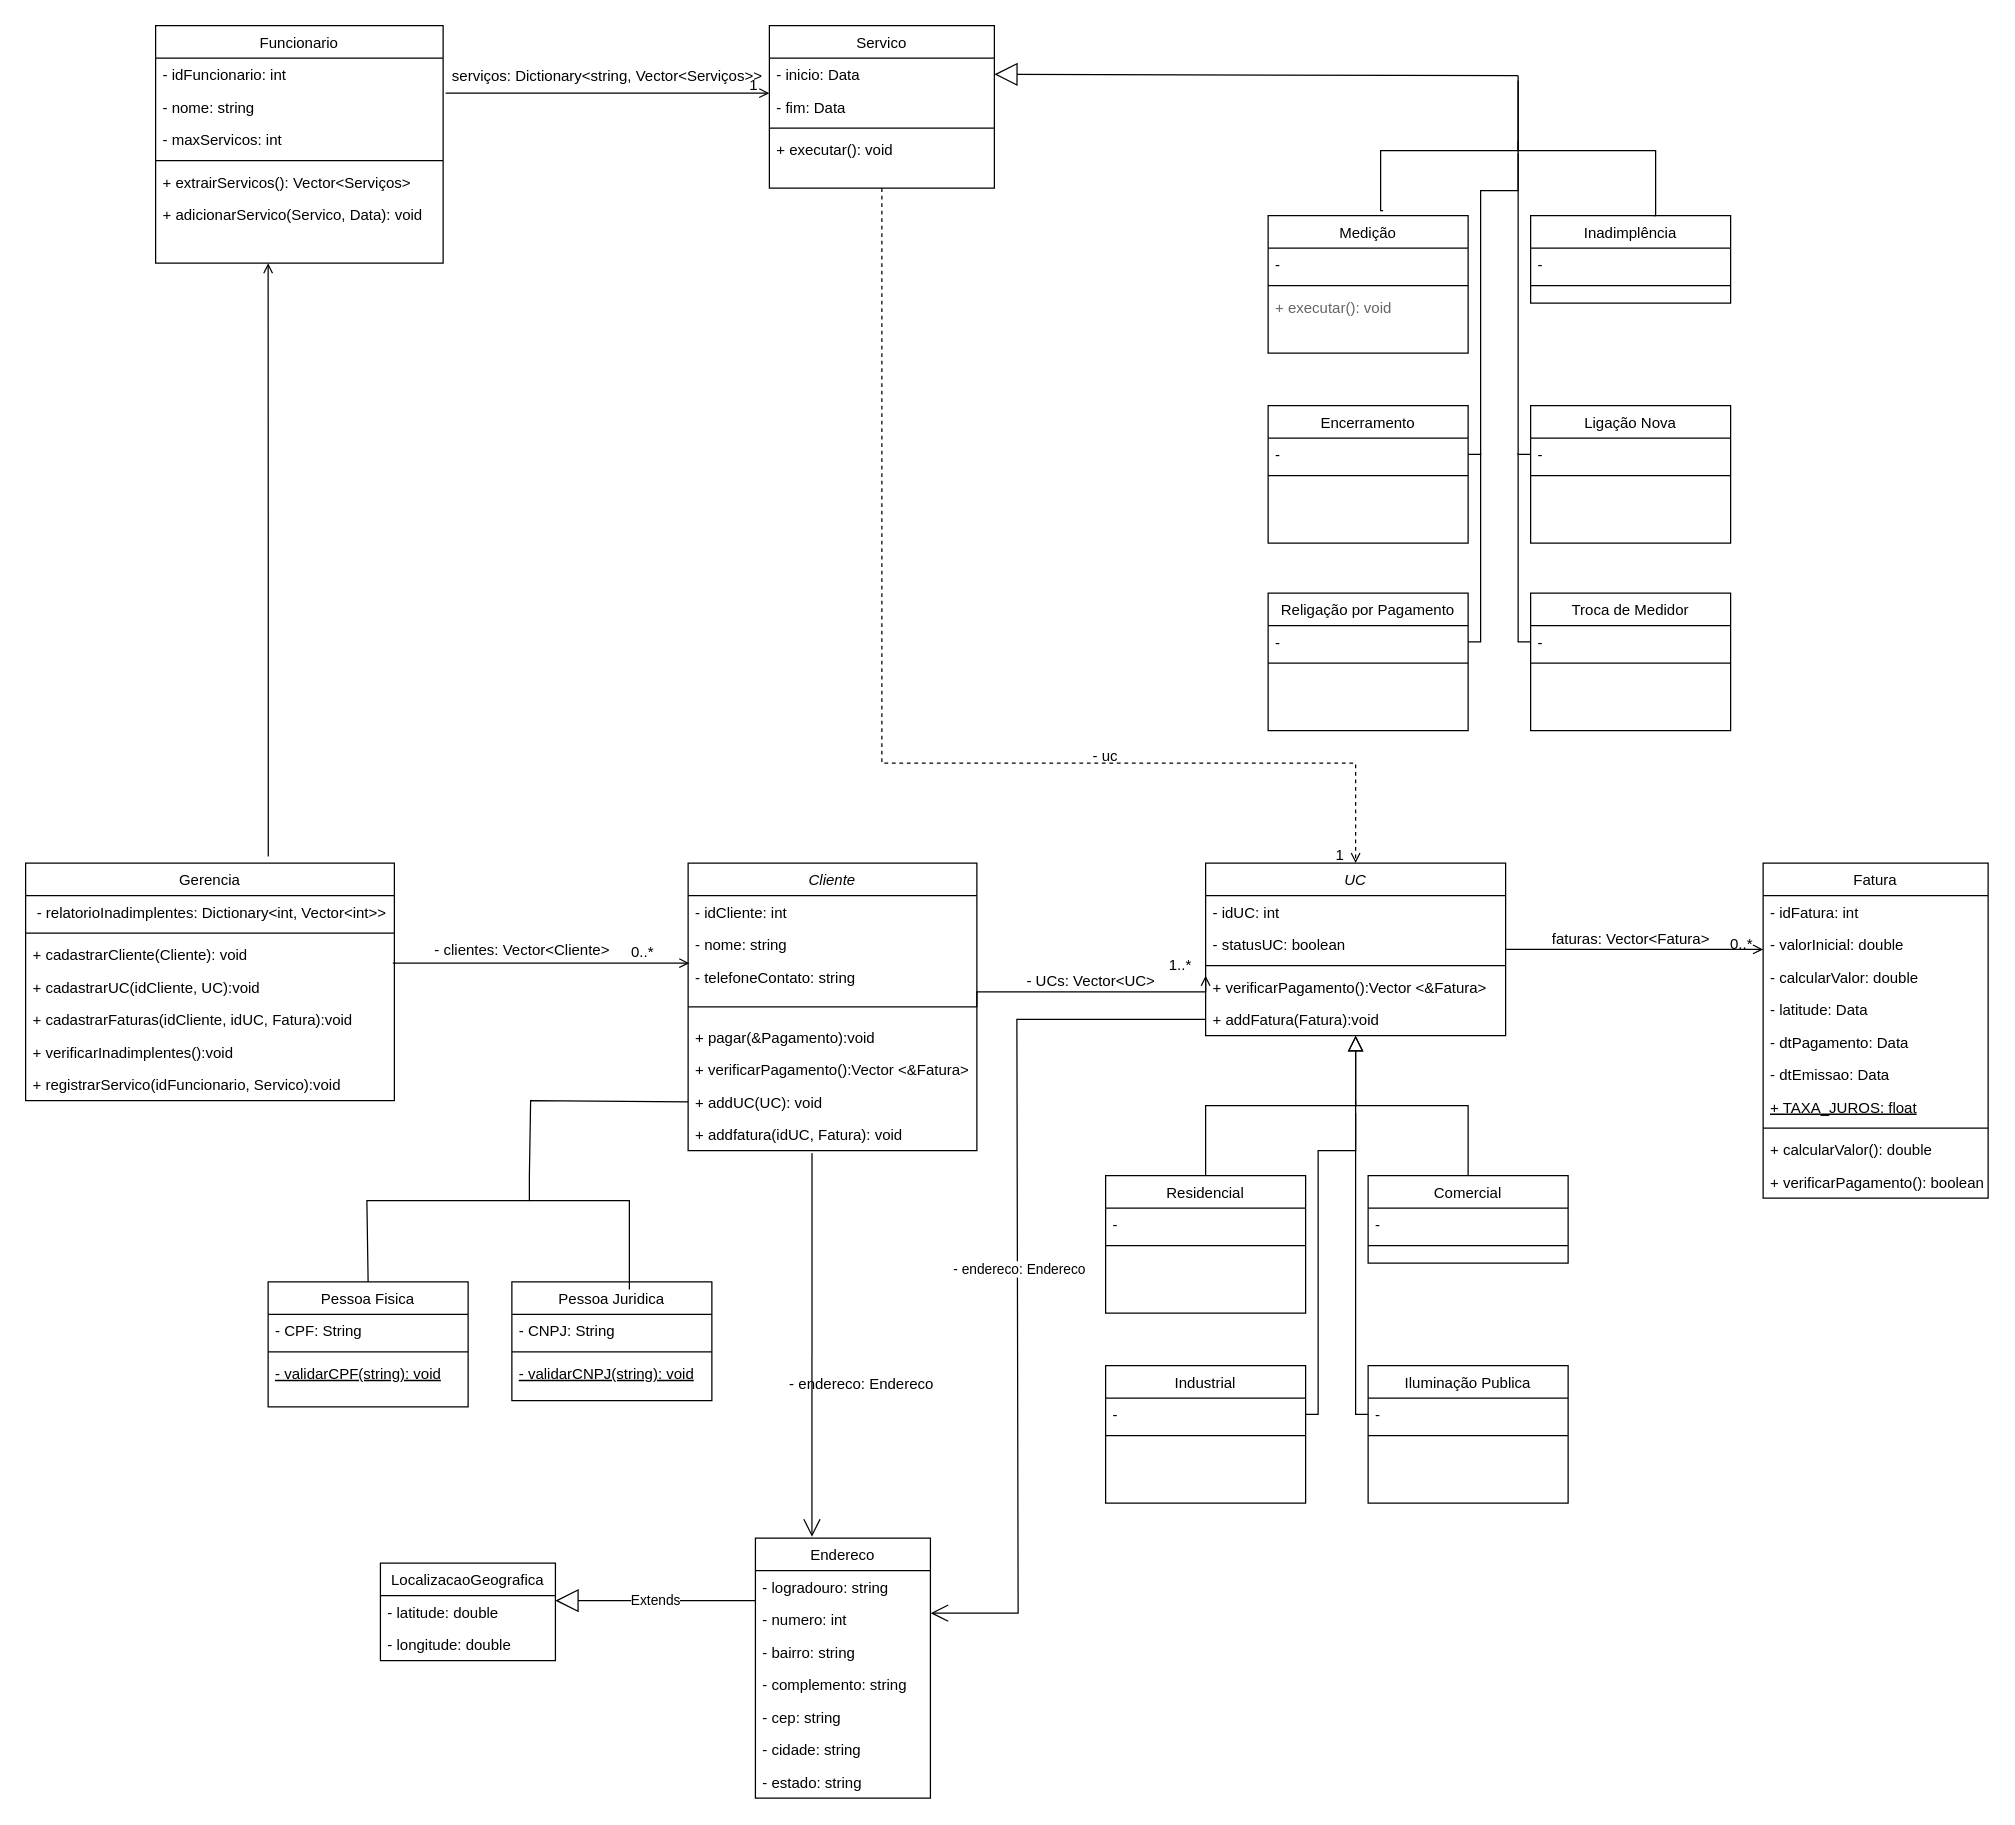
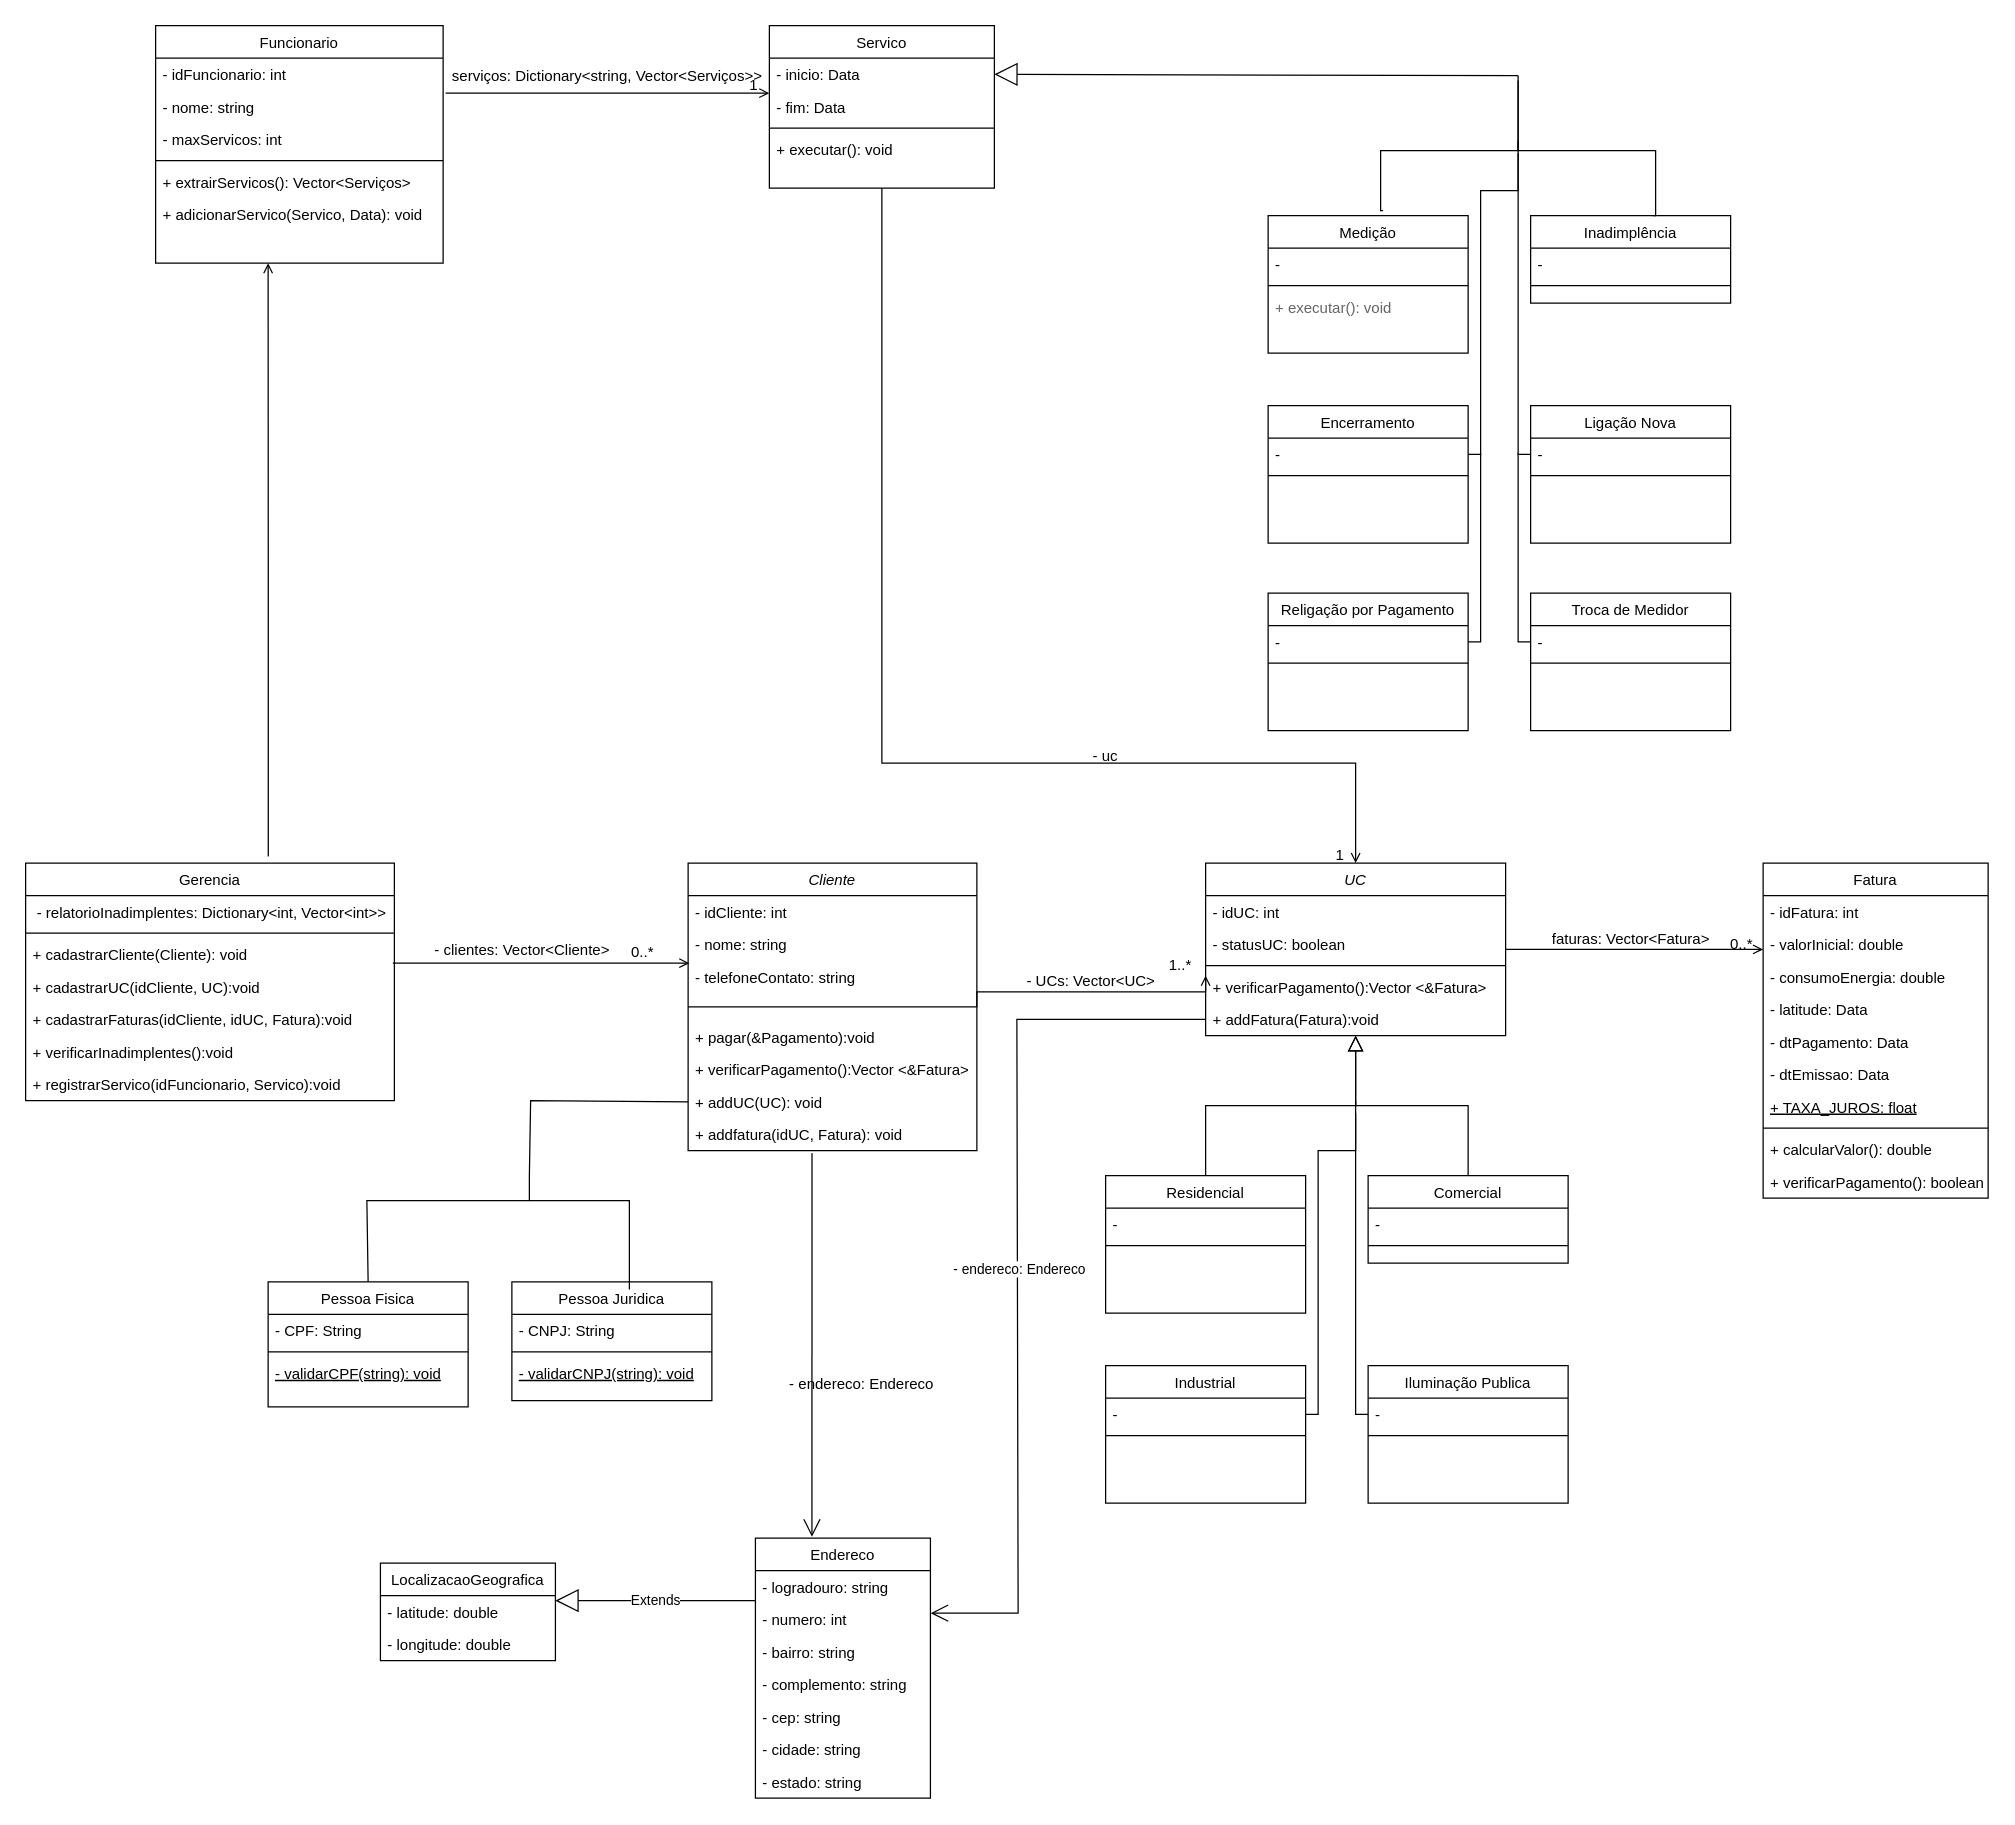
(882, 762) -> (882, 762)
(1853, 978) -> (1861, 978)
